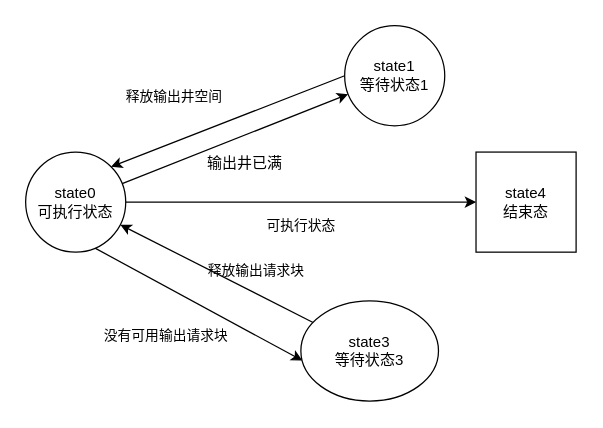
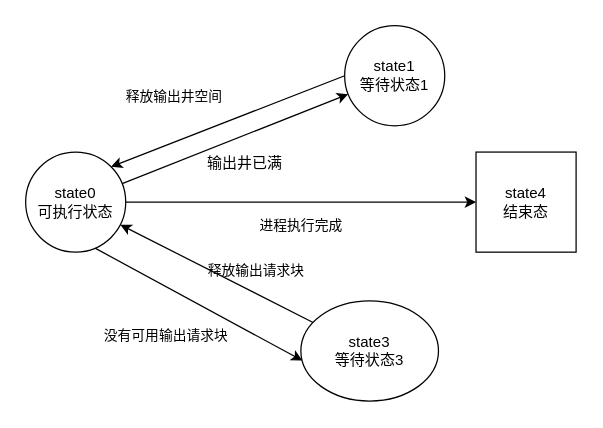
(301, 226) -> (301, 226)
